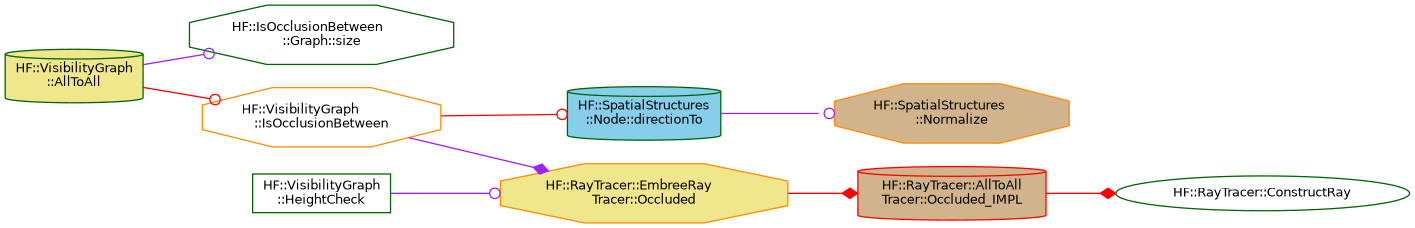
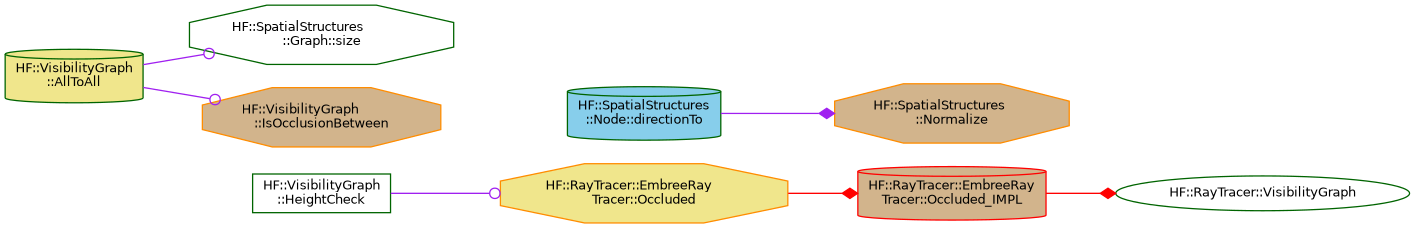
(322, 35) -> (322, 35)
(177, 93) -> (177, 93)
(770, 113) -> (770, 113)
(499, 115) -> none
(322, 117) -> (322, 117)
(471, 152) -> none
(952, 193) -> (952, 193)
(1263, 193) -> (1263, 193)
